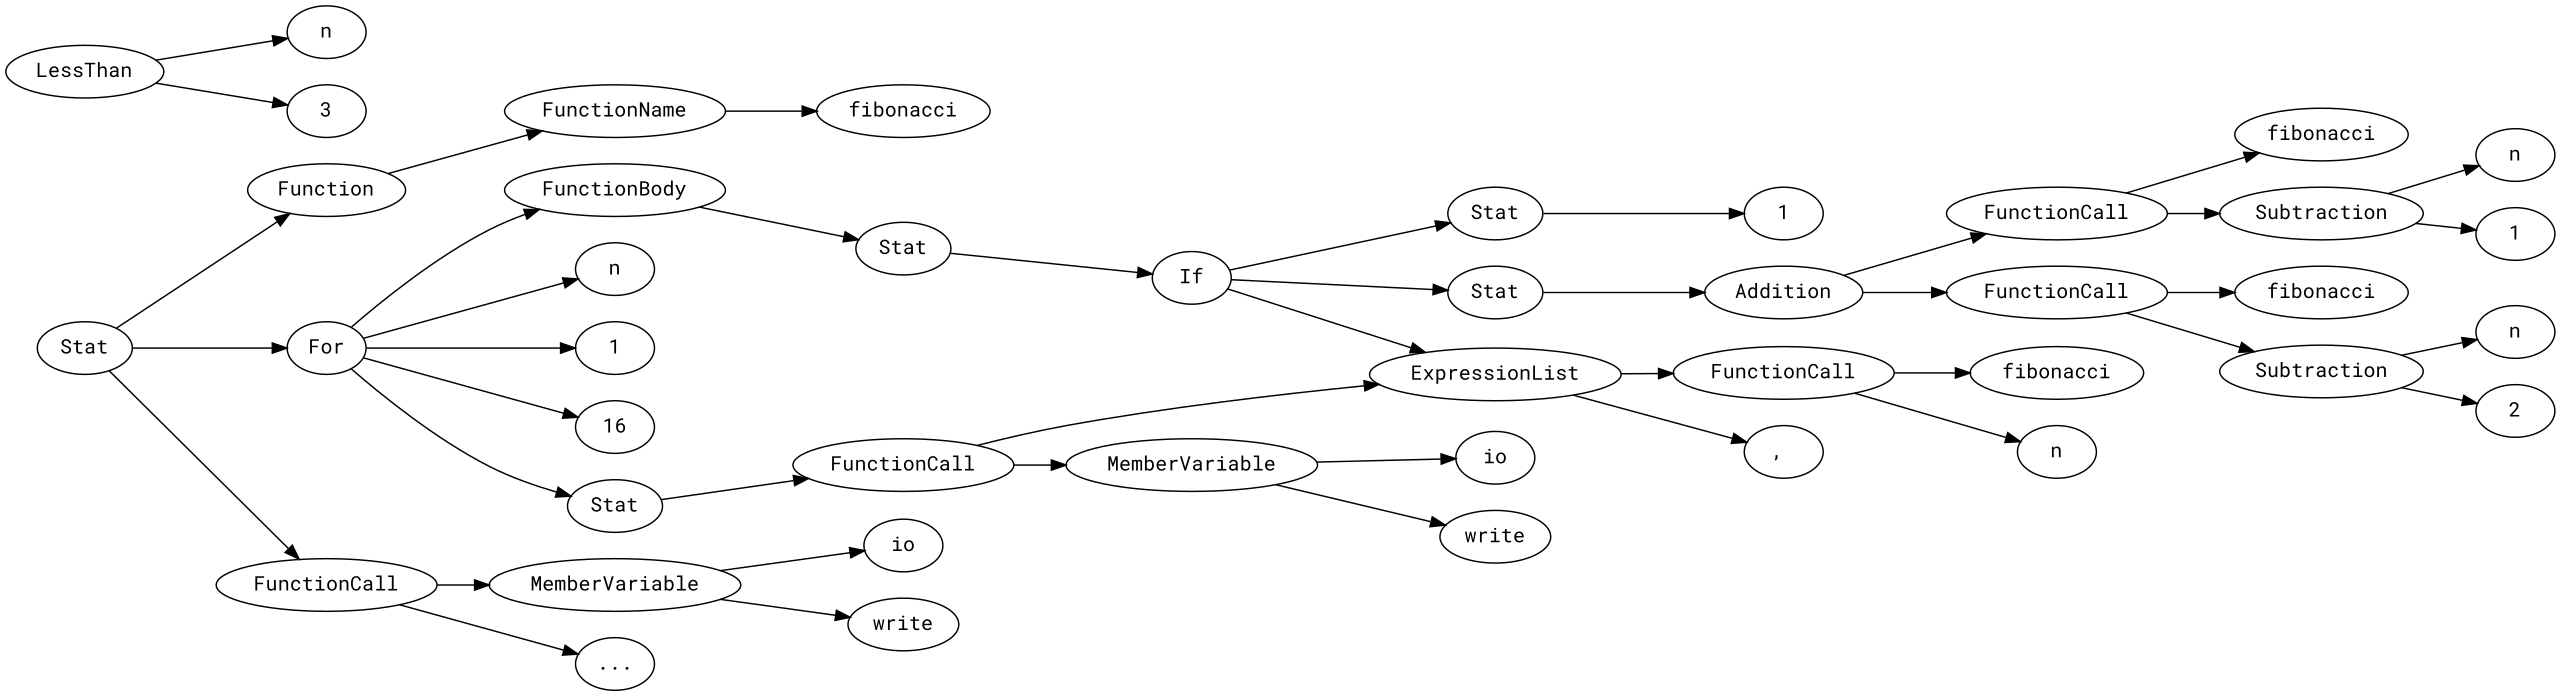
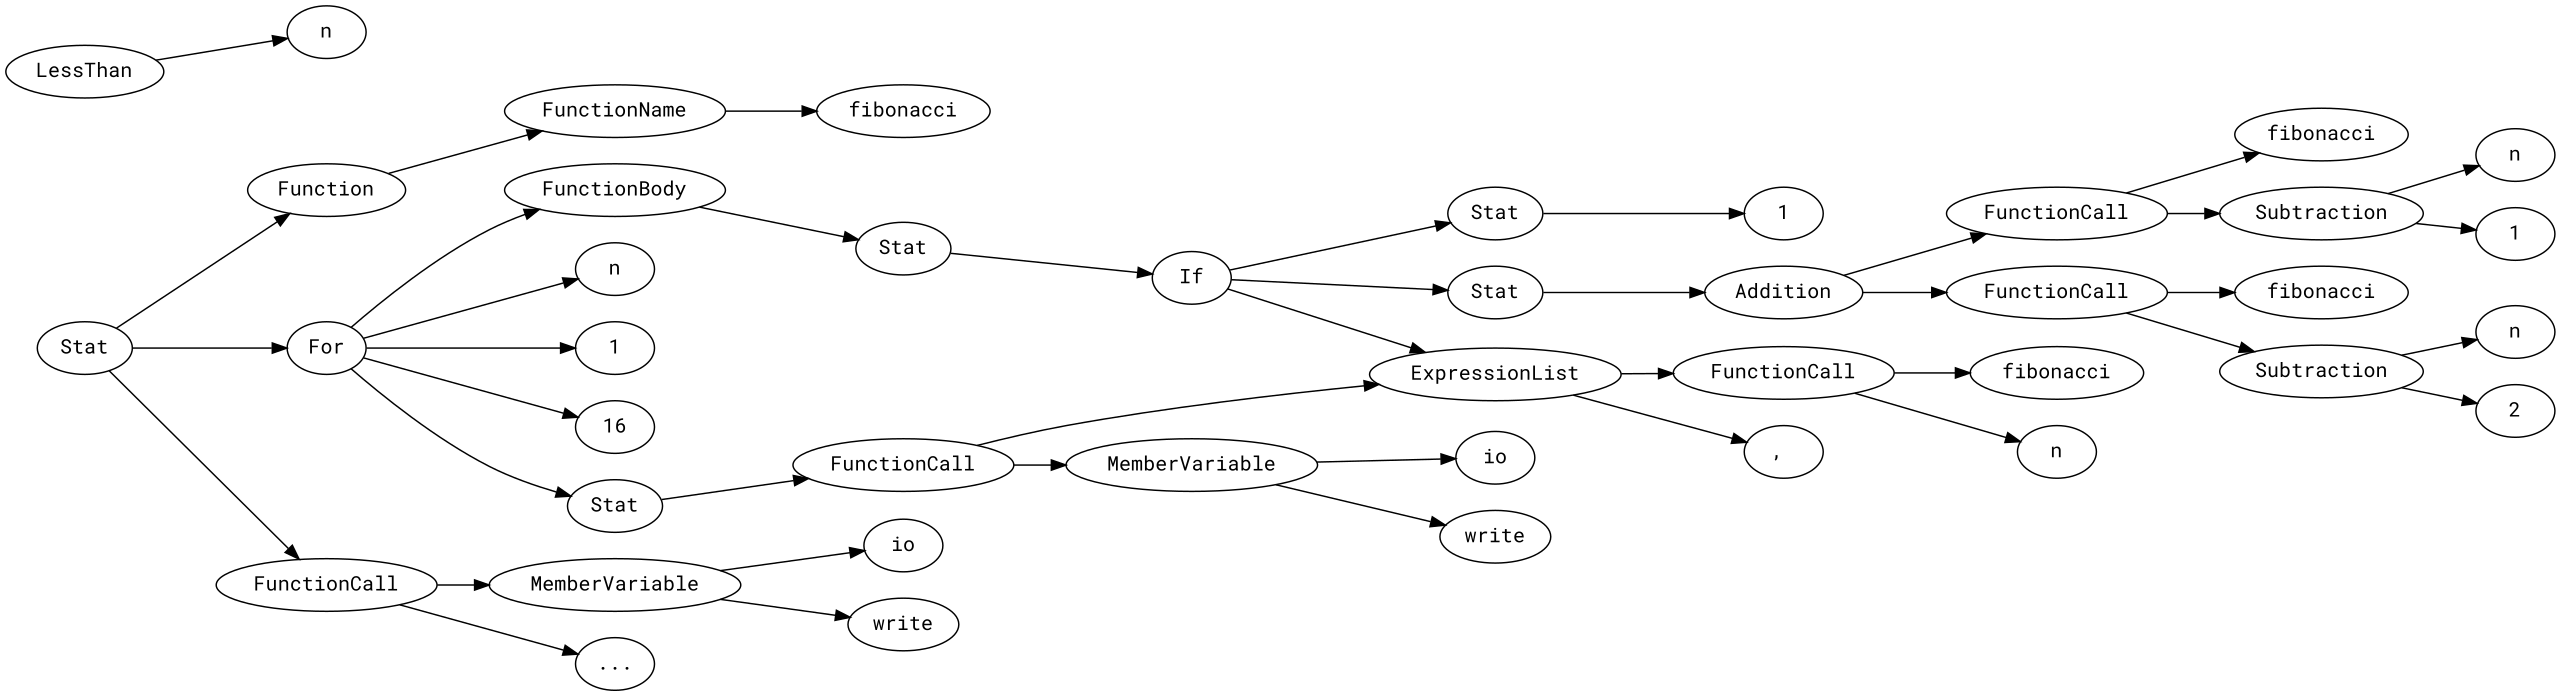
(327, 111) -> none
